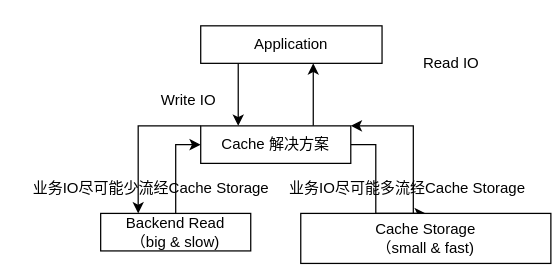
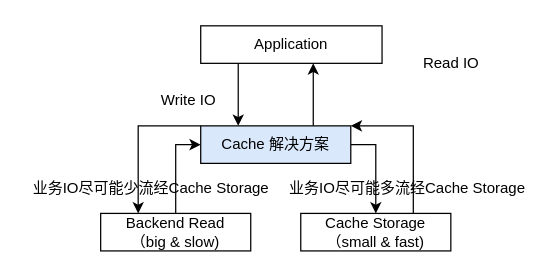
(276, 144) -> (276, 144)
(426, 238) -> (376, 232)
